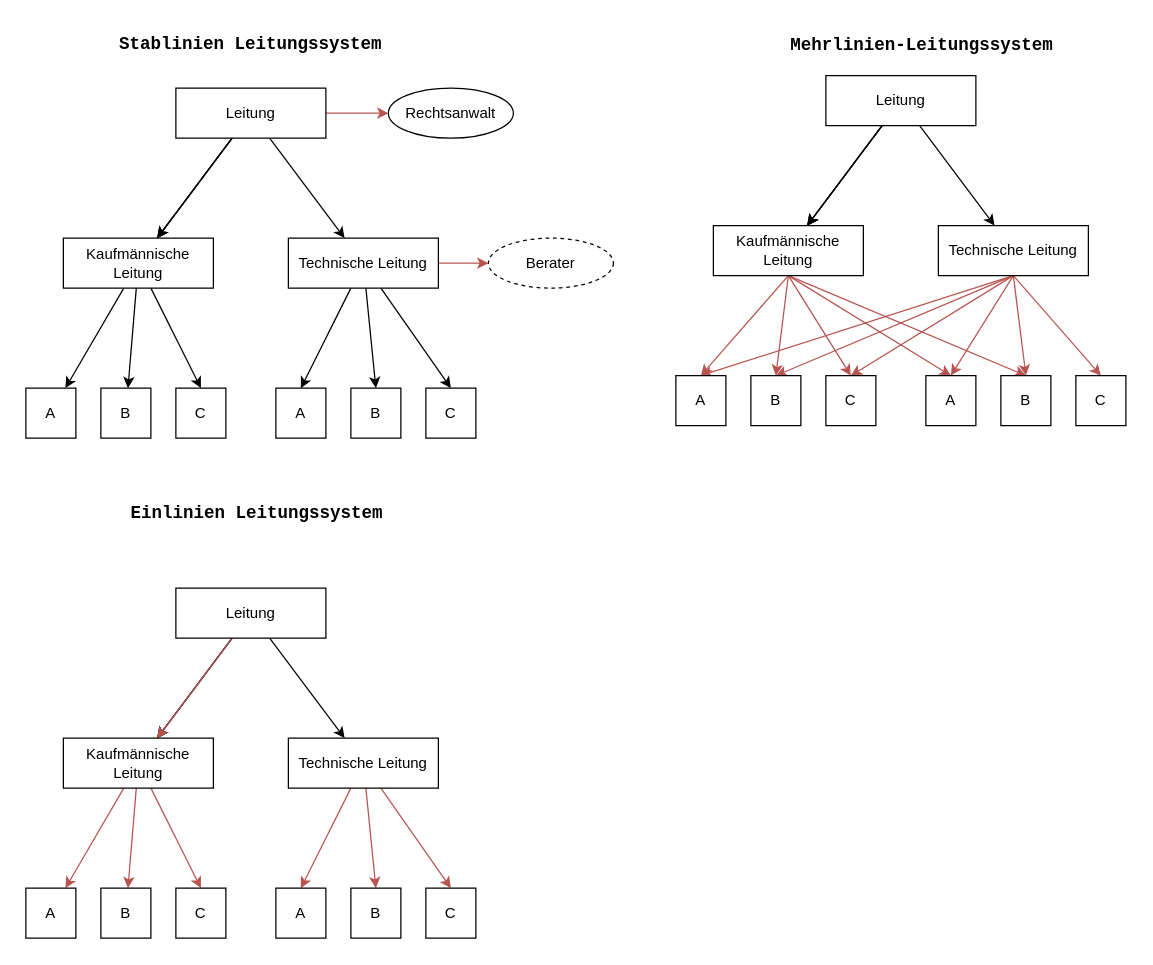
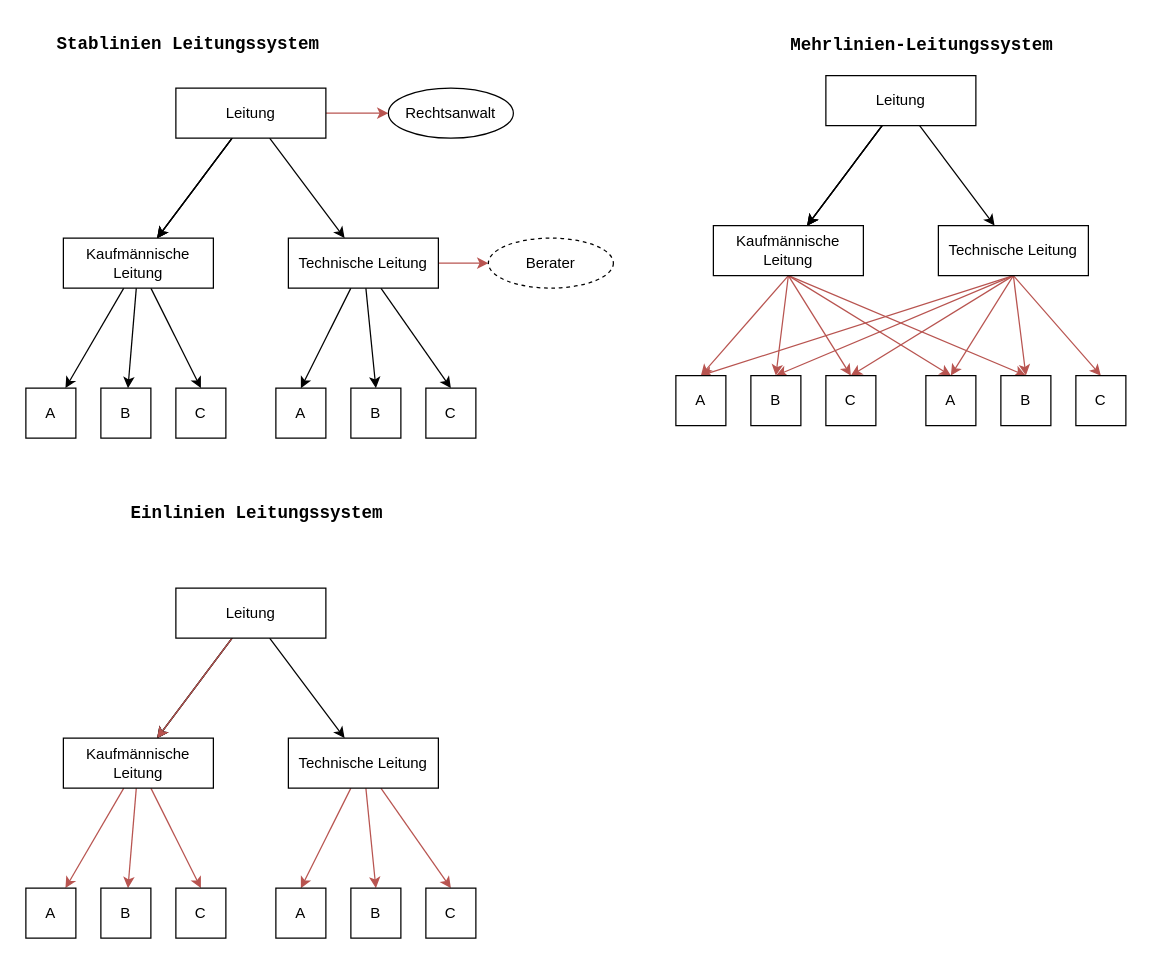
(251, 44) -> (188, 44)
